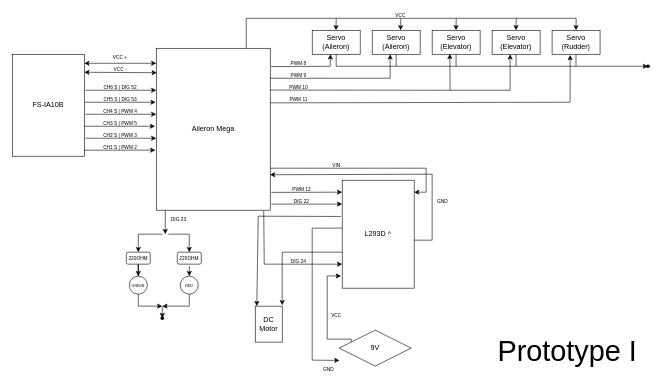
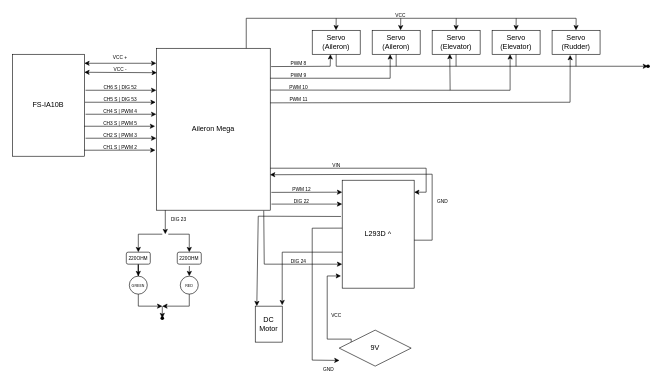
(567, 351) -> none
